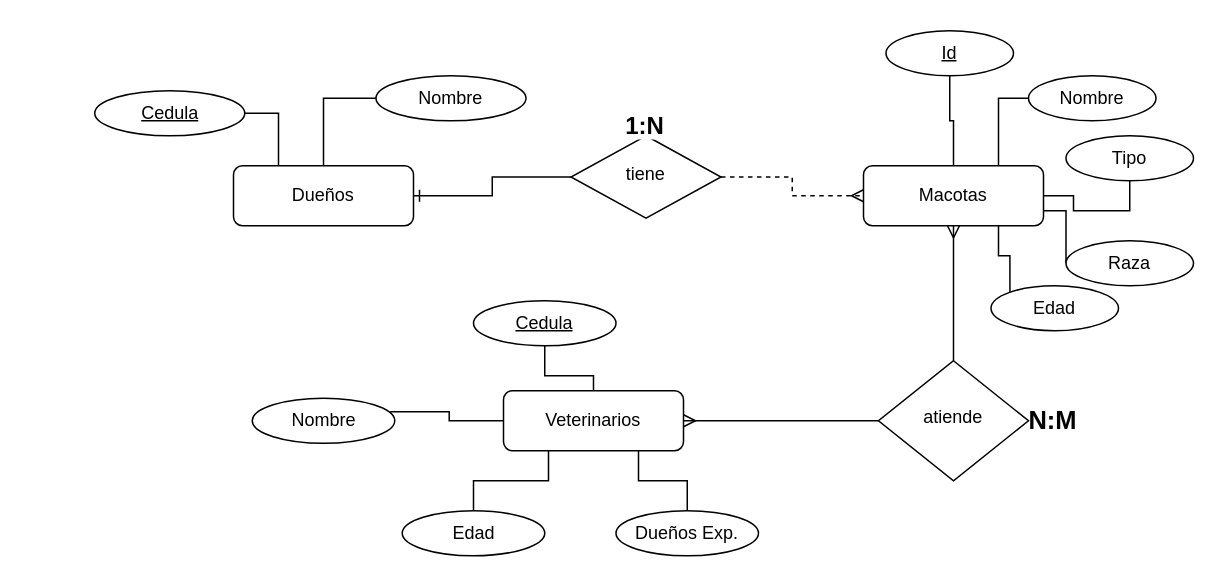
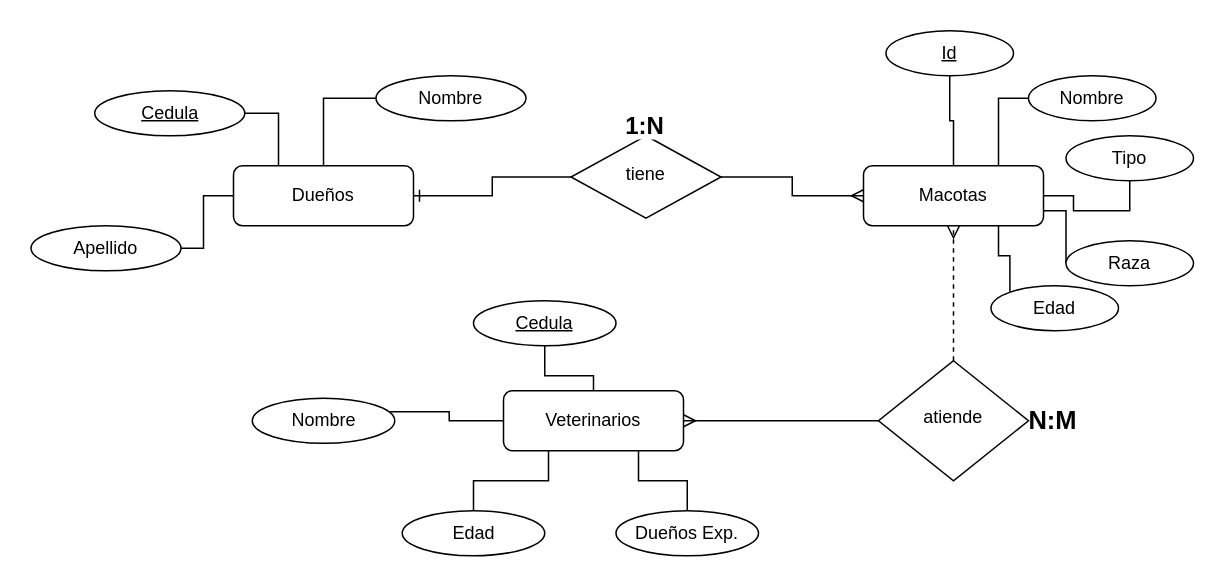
(792, 187) -> (792, 187)
none -> (203, 218)
none -> (106, 248)
(953, 292) -> (953, 292)
